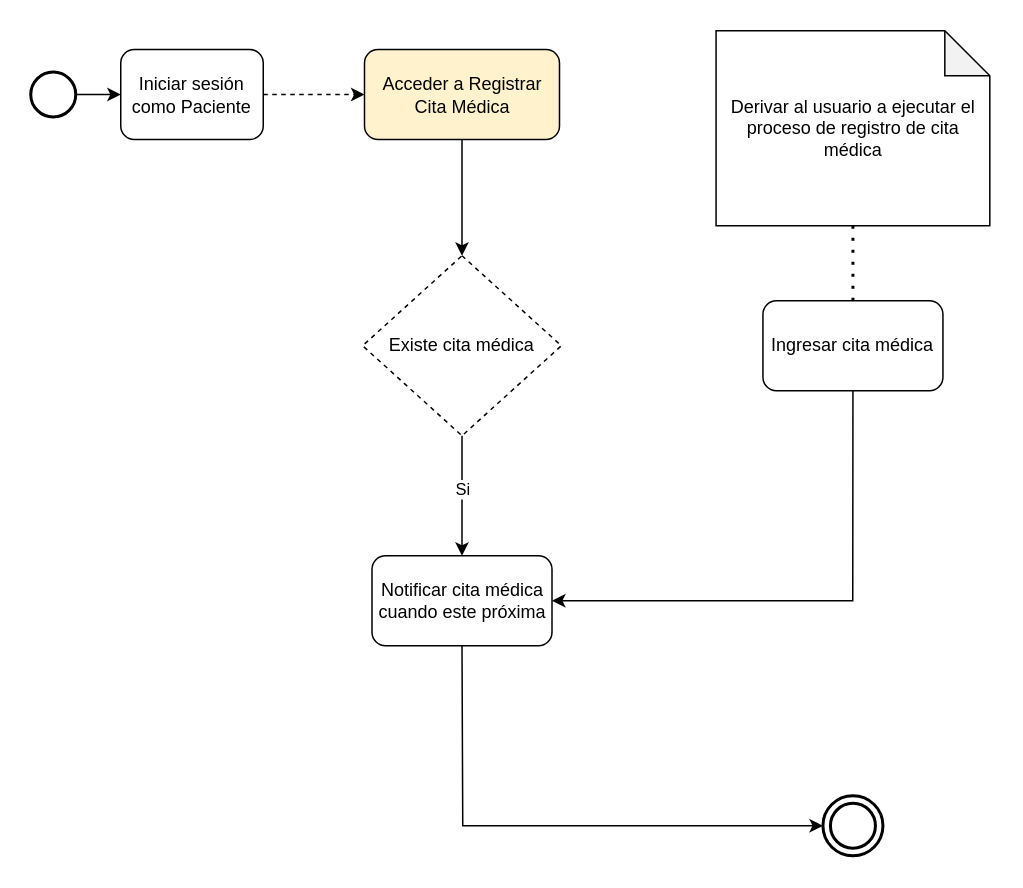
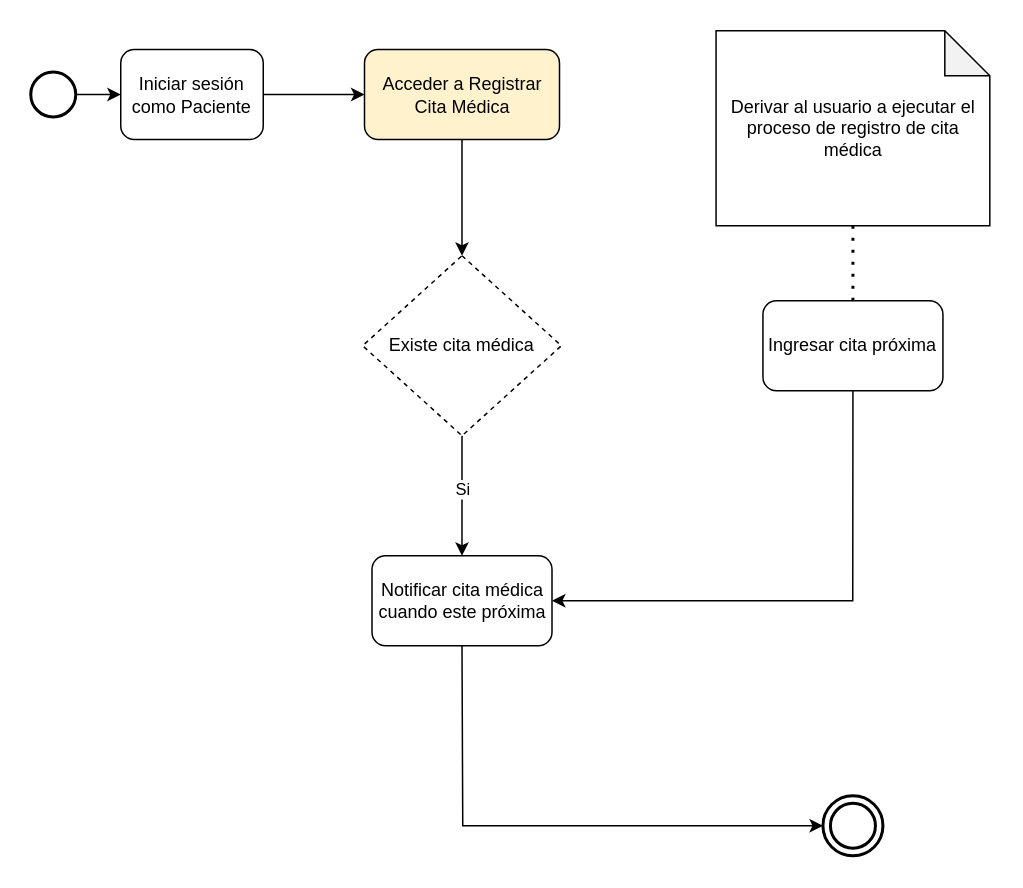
(309, 95) -> (309, 95)
(853, 346) -> (853, 346)
